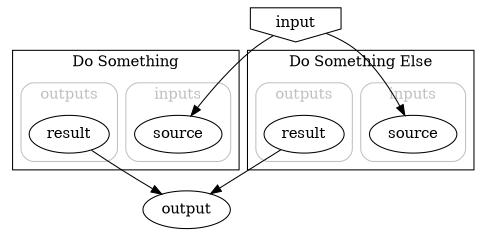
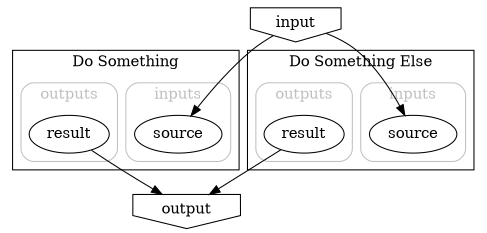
(187, 210) -> (187, 210)
